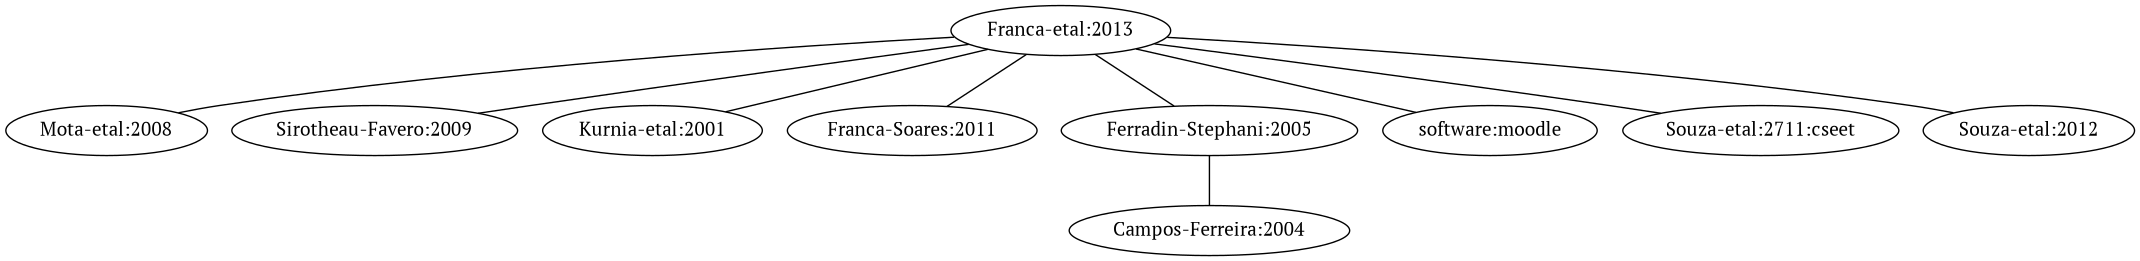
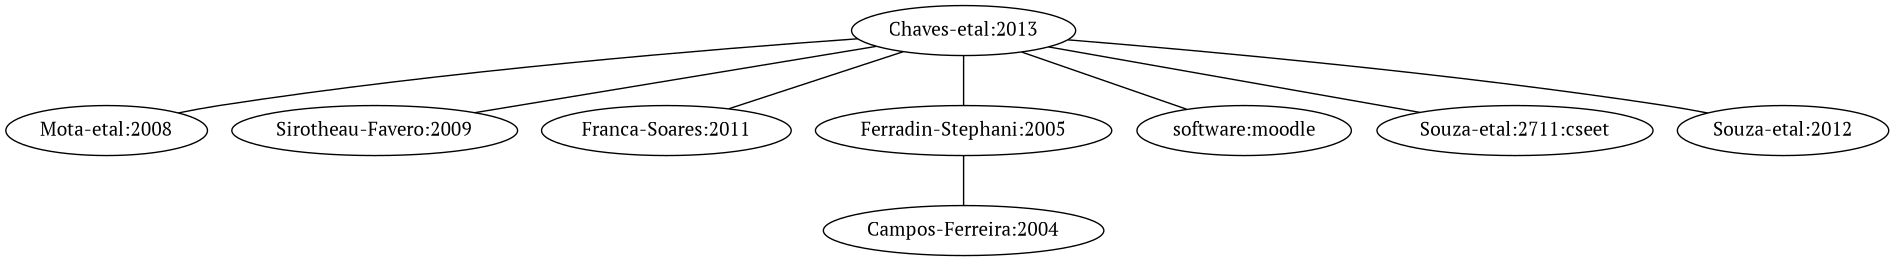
(1061, 31) -> (964, 31)
(652, 131) -> none
